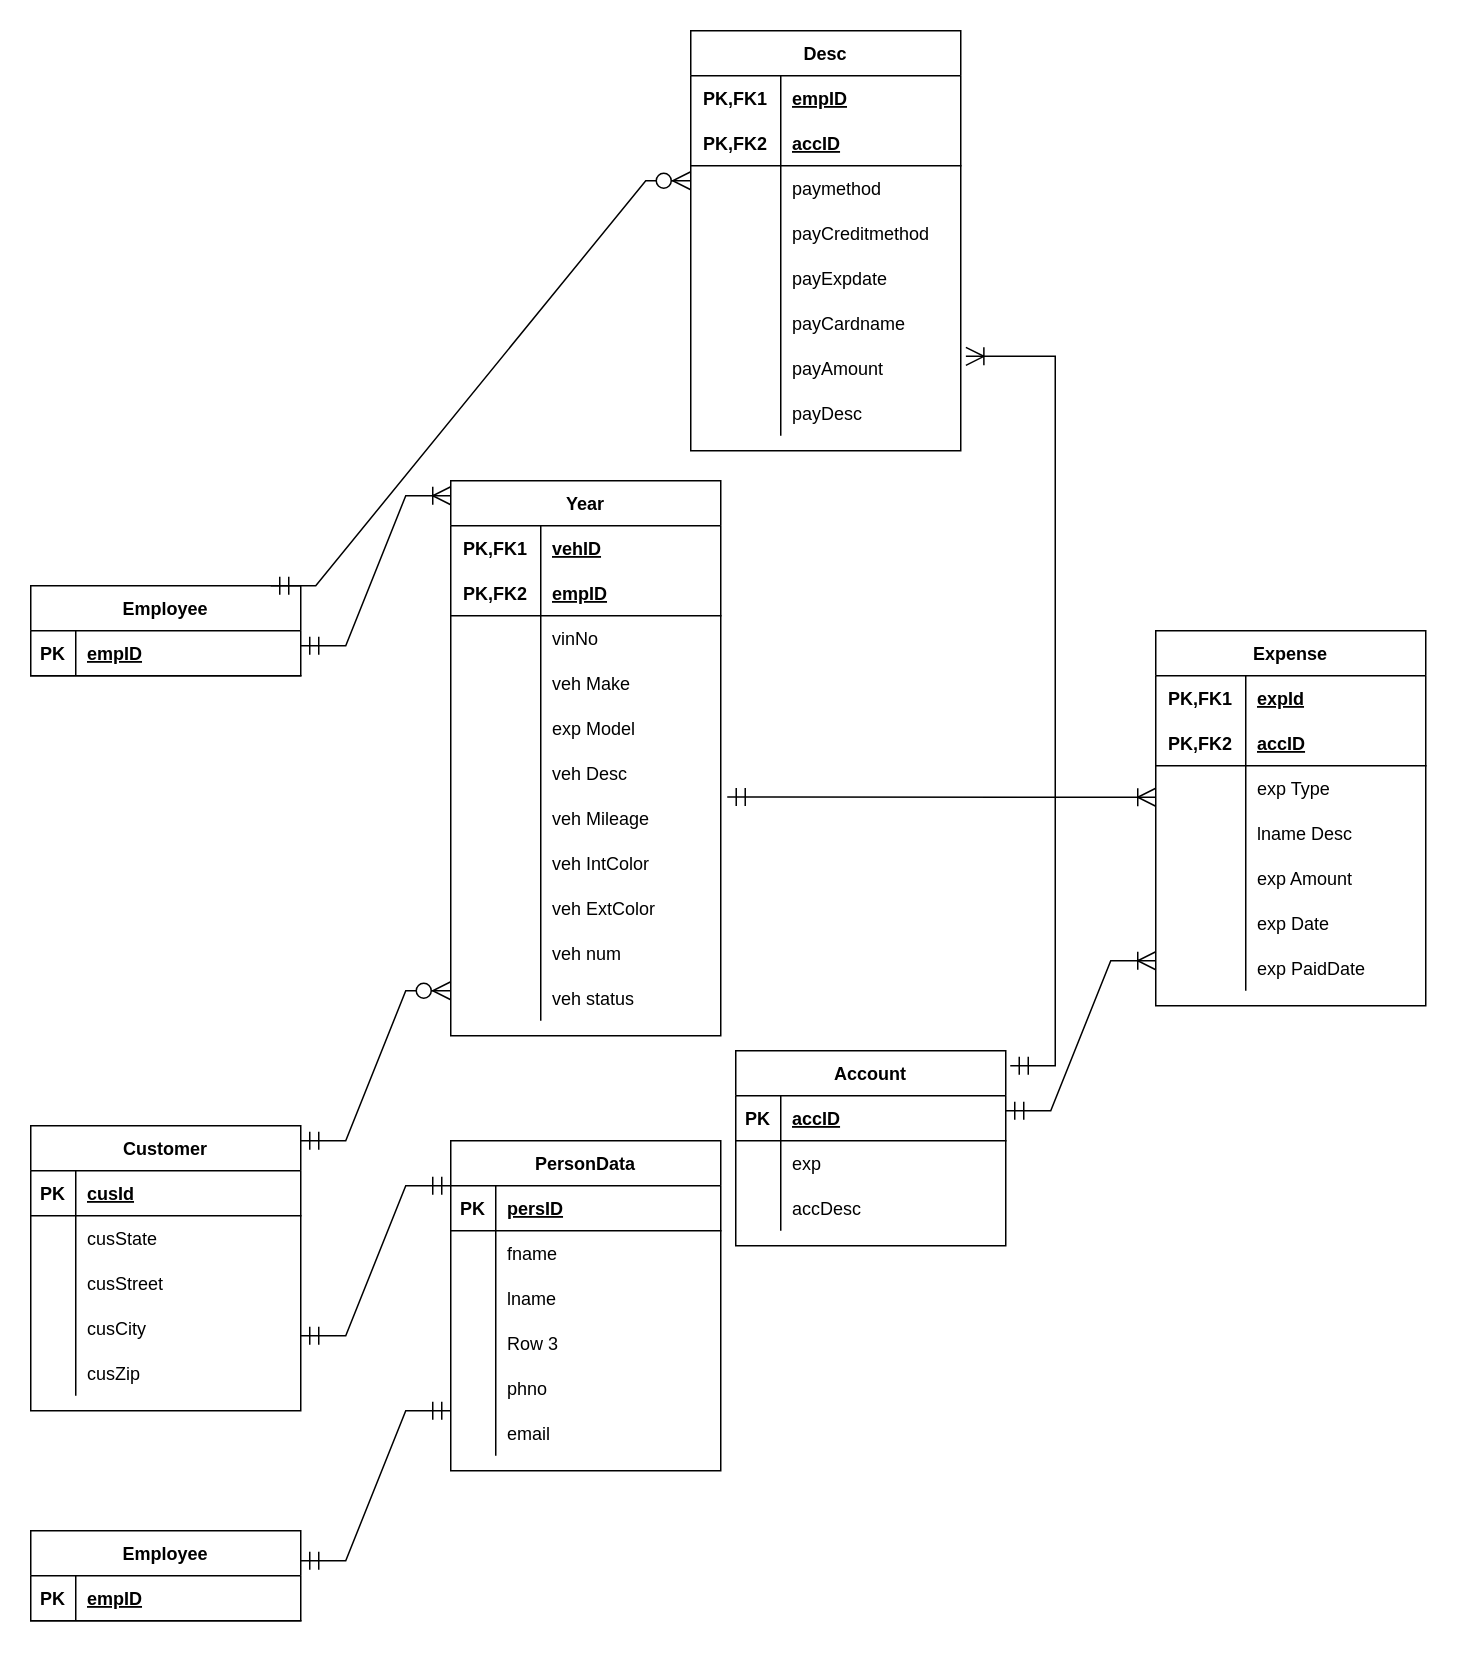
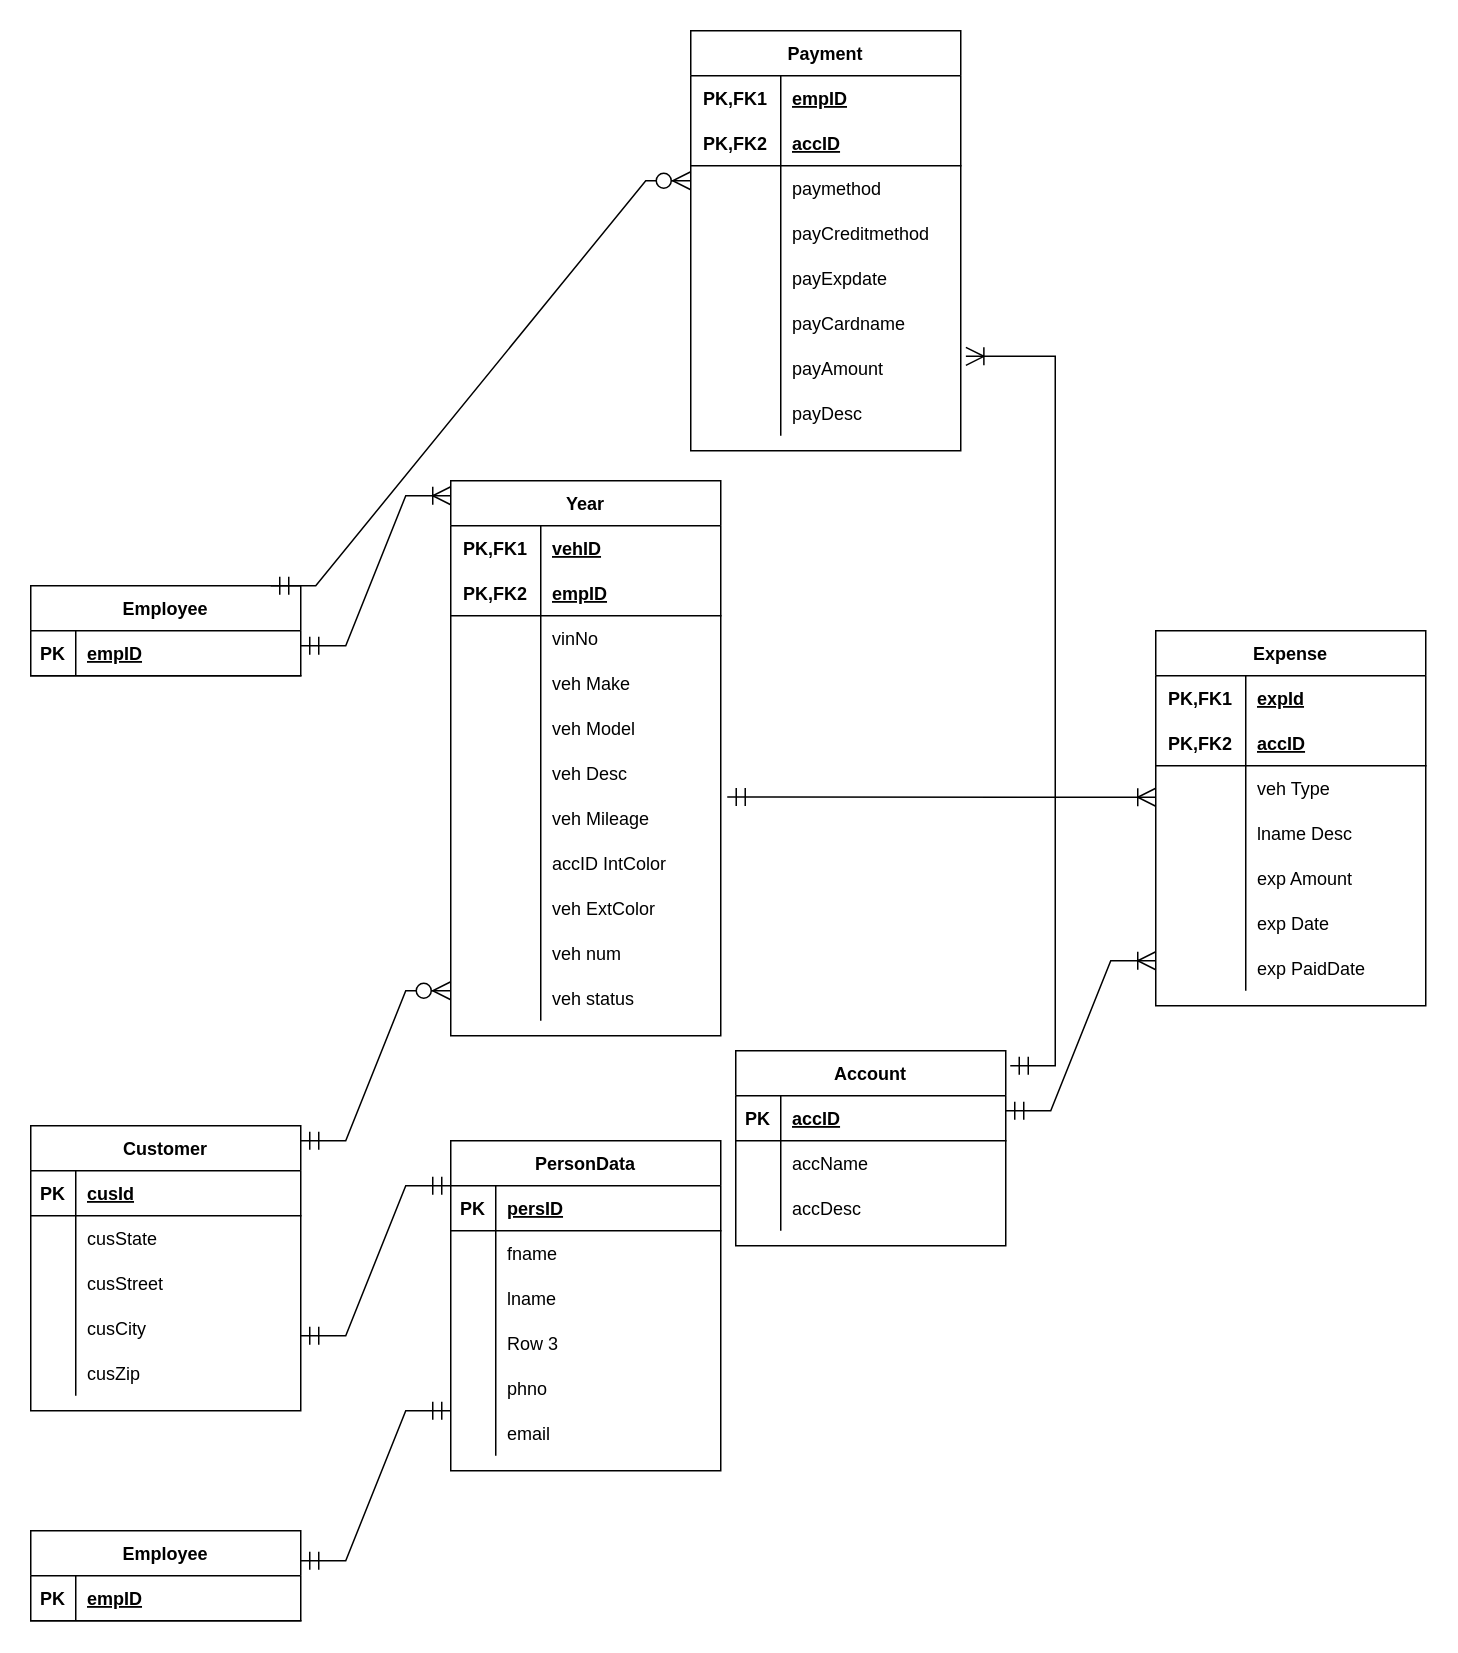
(825, 54) -> (825, 54)
(593, 729) -> (593, 729)
(1295, 789) -> (1295, 789)
(608, 864) -> (618, 864)
(807, 1164) -> (827, 1164)
